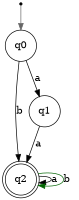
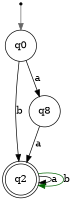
(45, 111) -> (45, 111)
